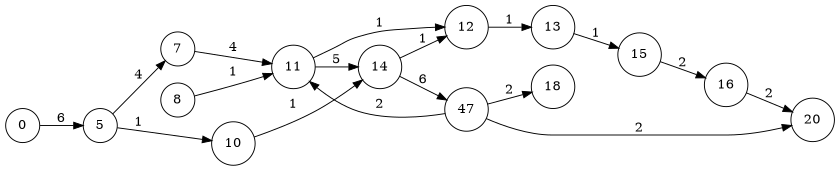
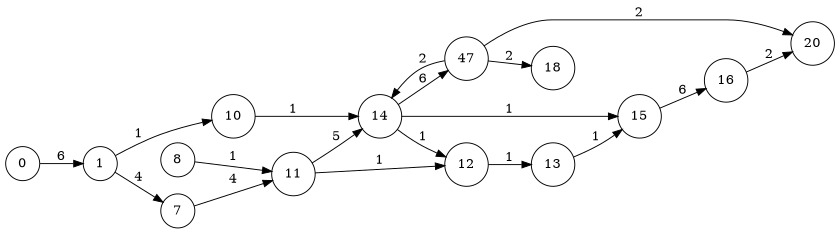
(683, 63) -> (683, 90)
(378, 116) -> (418, 70)
none -> (505, 116)
(100, 126) -> (100, 164)
